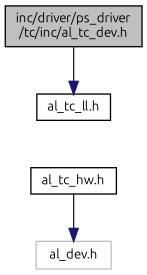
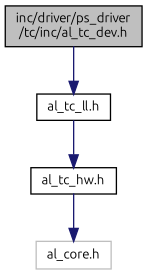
none -> (74, 137)
(74, 255) -> (74, 255)
